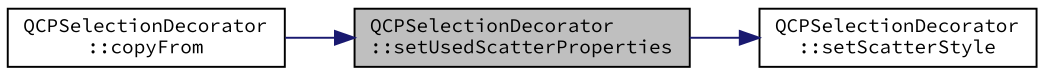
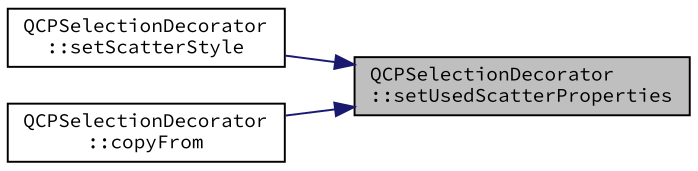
(715, 38) -> (310, 59)
